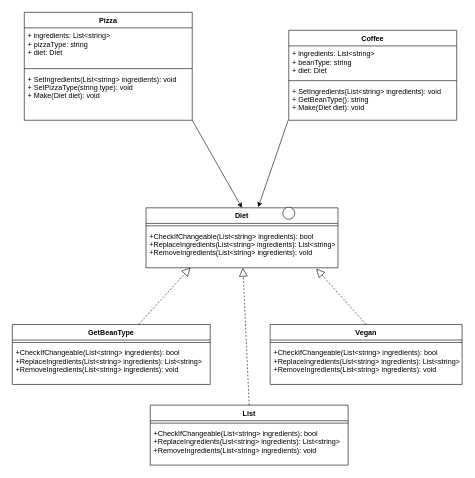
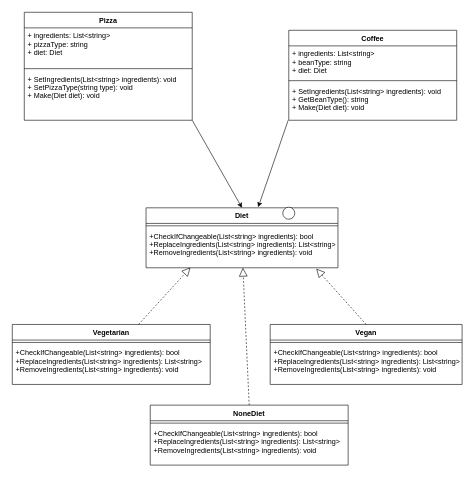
(111, 333) -> (111, 333)
(249, 413) -> (249, 413)
